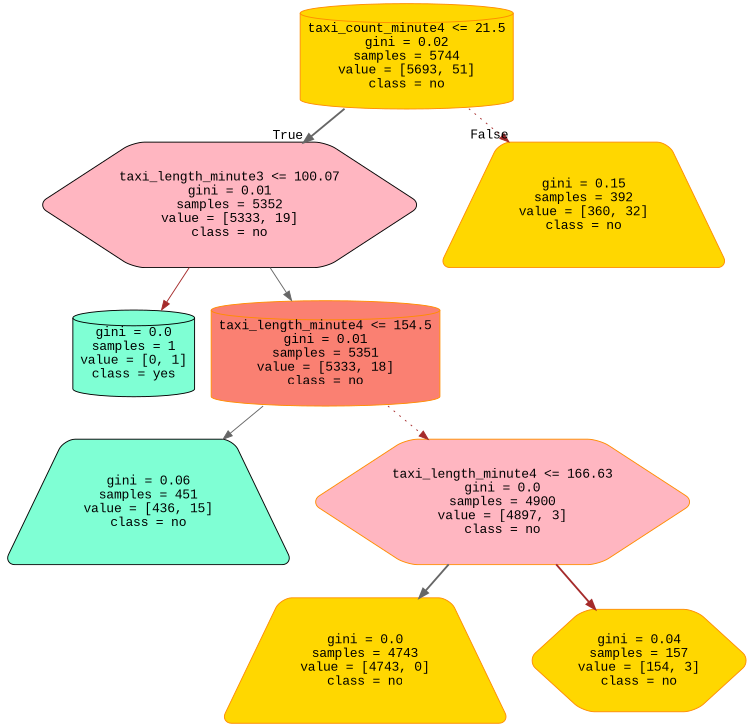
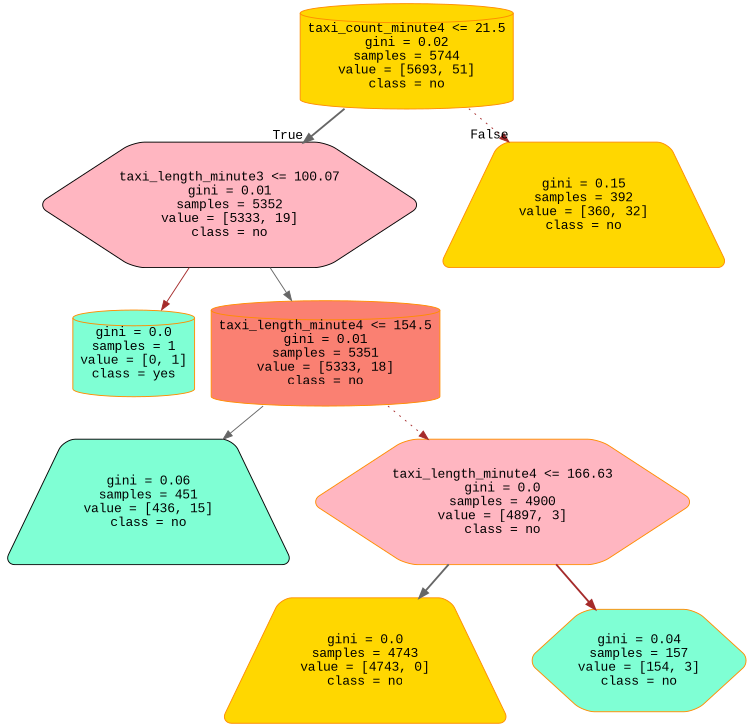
(134, 353) -> (134, 353)
(639, 661) -> (639, 661)
